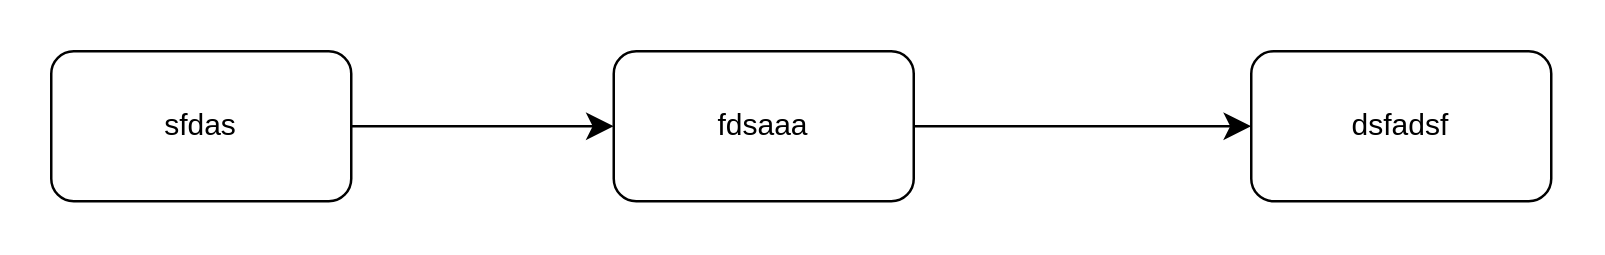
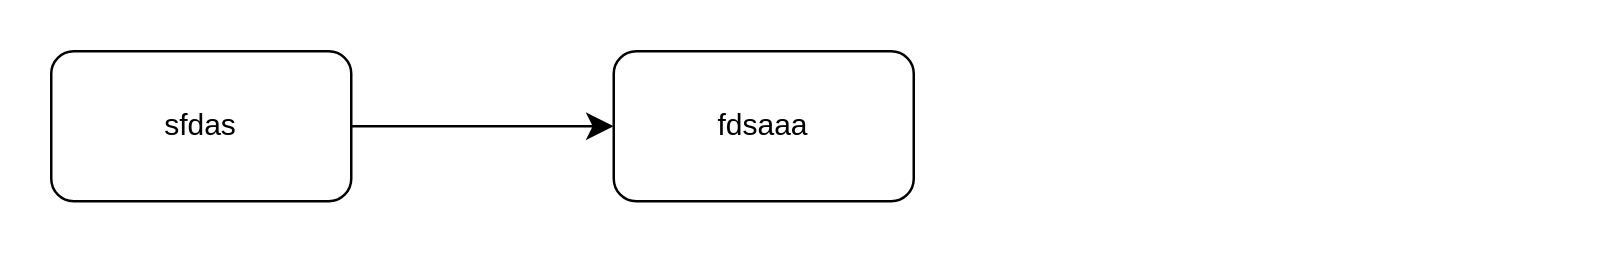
(1074, 126) -> none
(1401, 126) -> none
